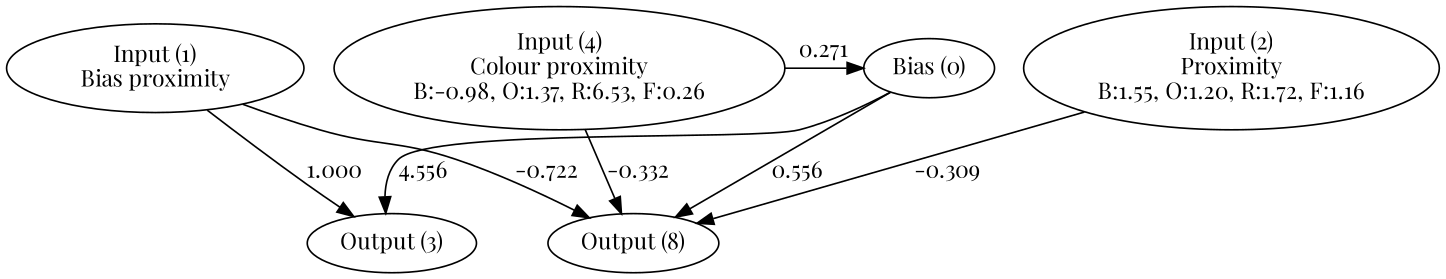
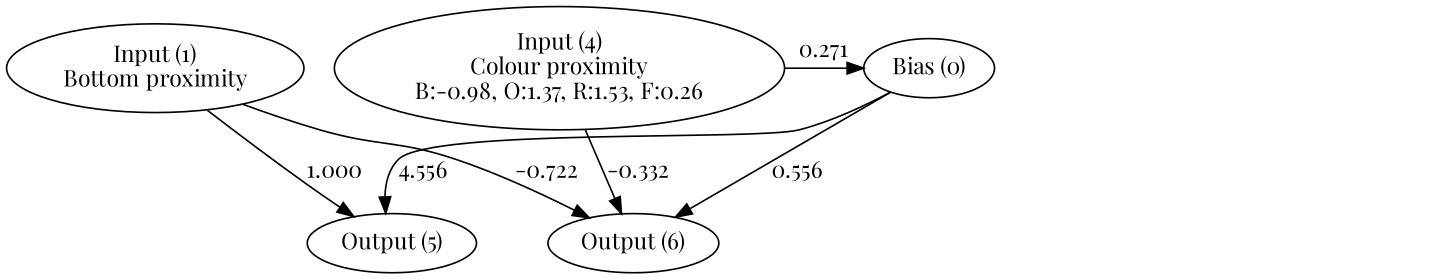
(155, 68) -> (155, 68)
(559, 68) -> (559, 68)
(1231, 68) -> none
(392, 243) -> (392, 243)
(633, 243) -> (633, 243)
